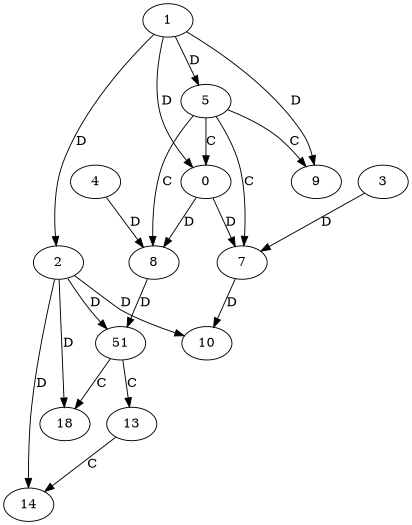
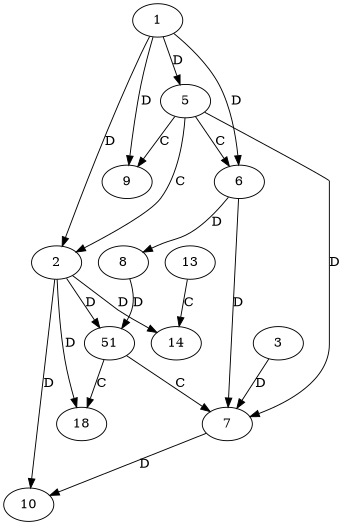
(160, 172) -> (159, 201)
(96, 182) -> none
(206, 182) -> (239, 182)
(249, 182) -> (335, 263)
(126, 379) -> (164, 381)
